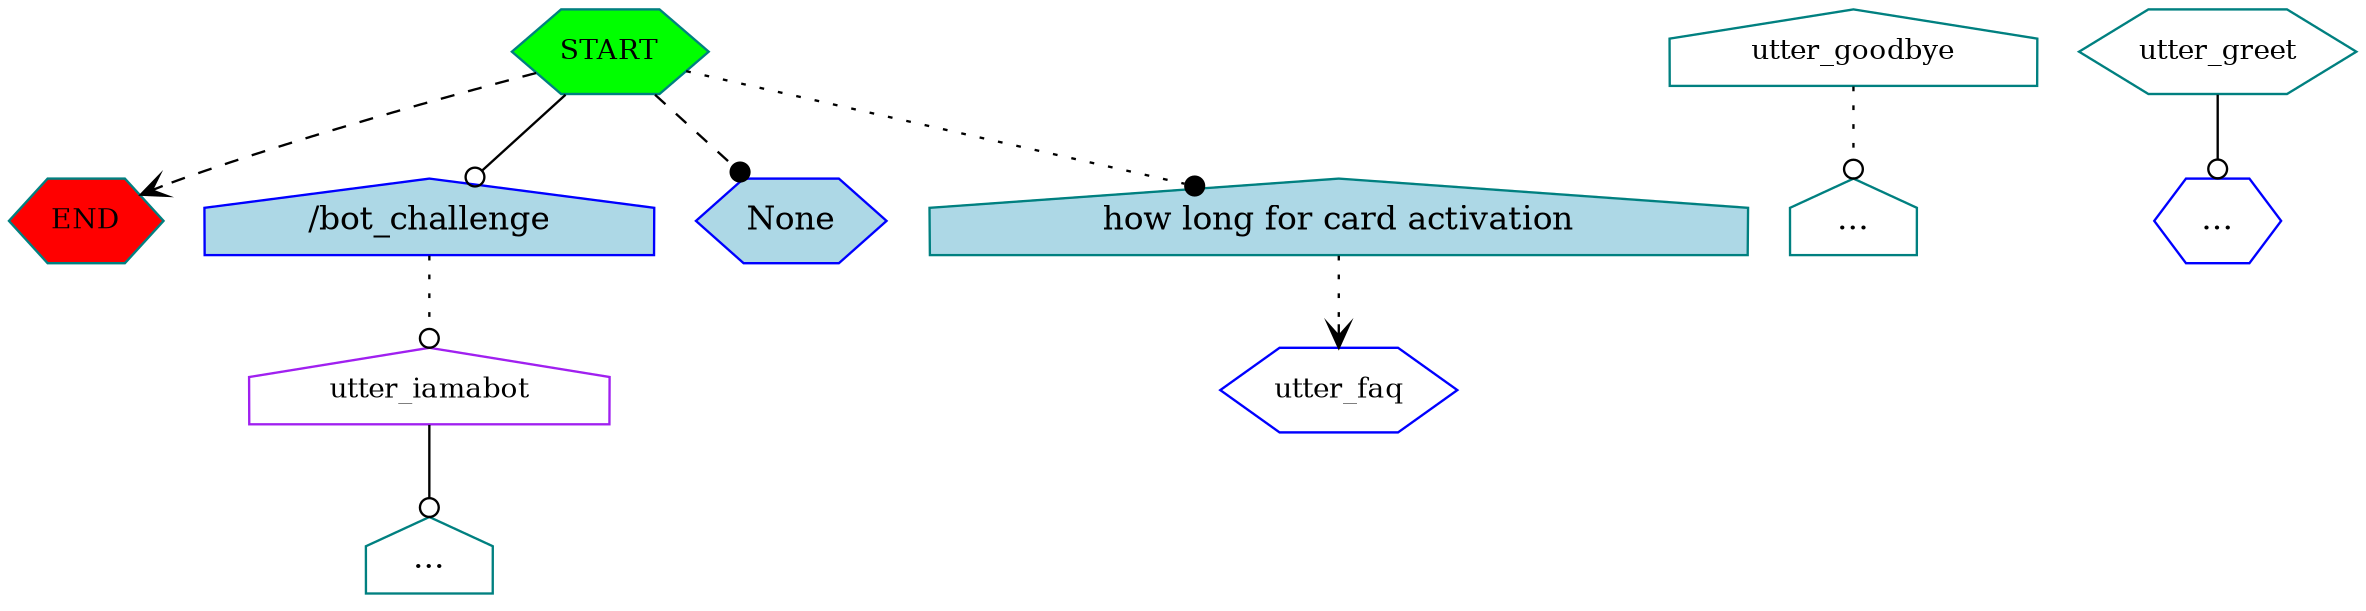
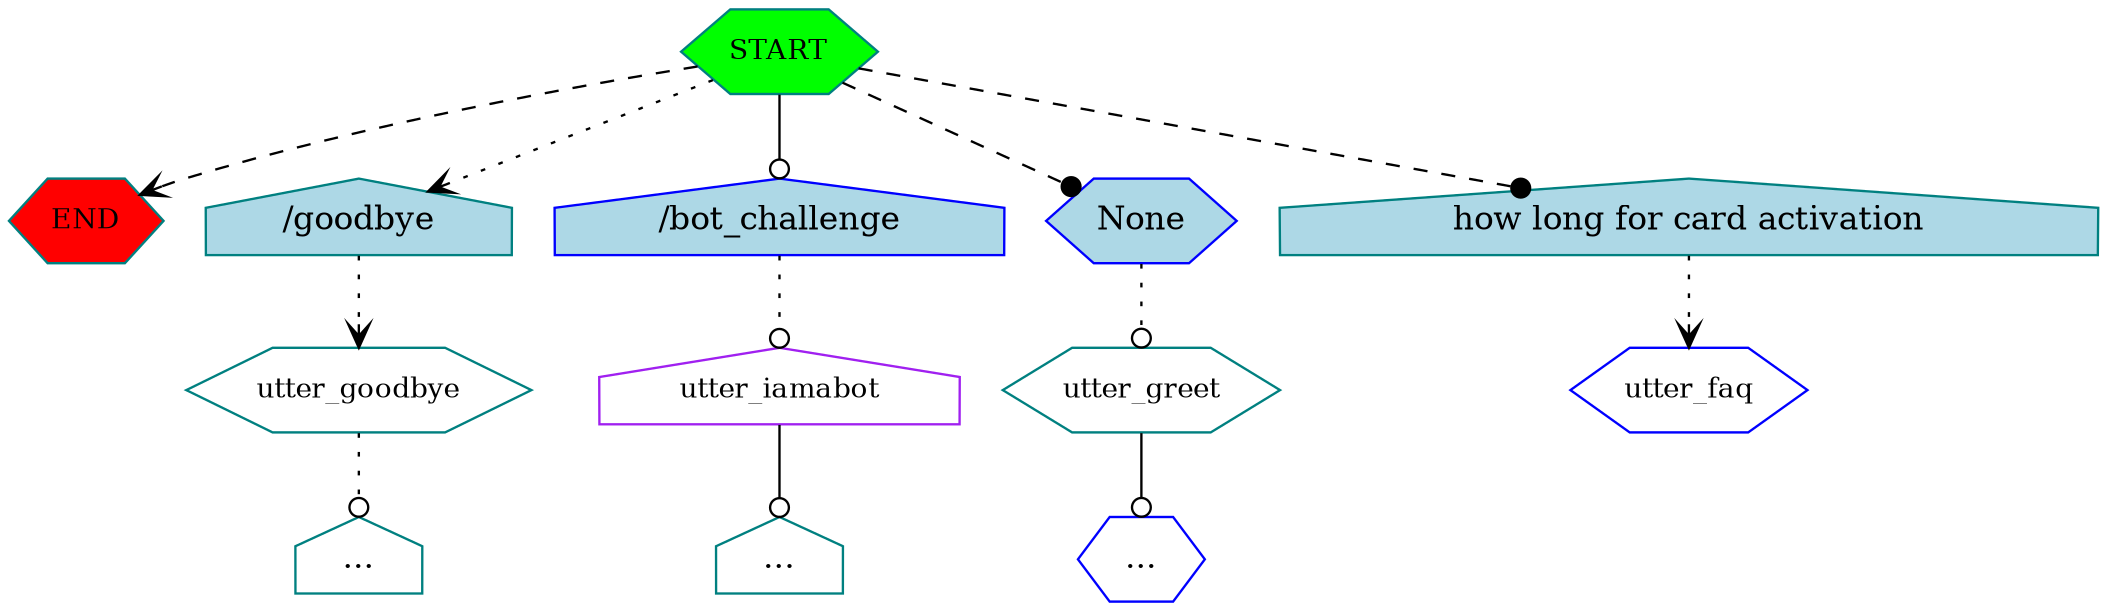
(1853, 52) -> (359, 390)
(935, 127) -> (1185, 127)
none -> (359, 221)
none -> (1141, 296)
